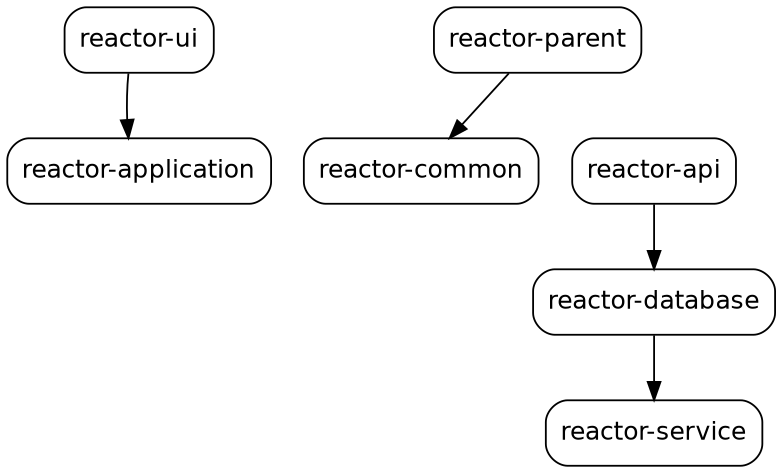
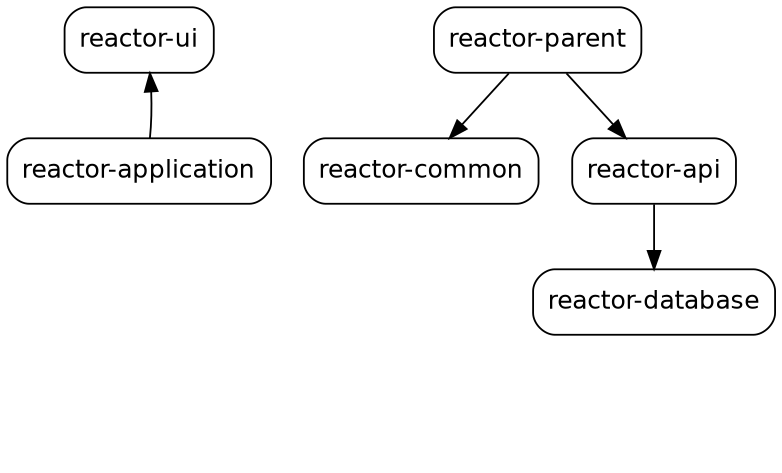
(127, 97) -> (151, 115)
none -> (590, 99)
(654, 433) -> none
